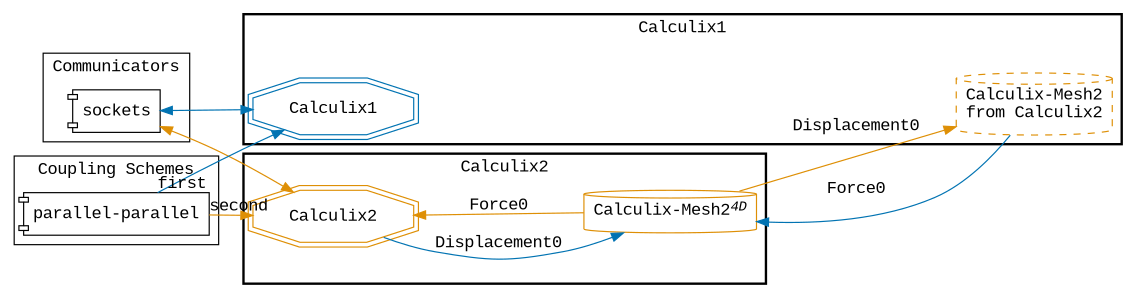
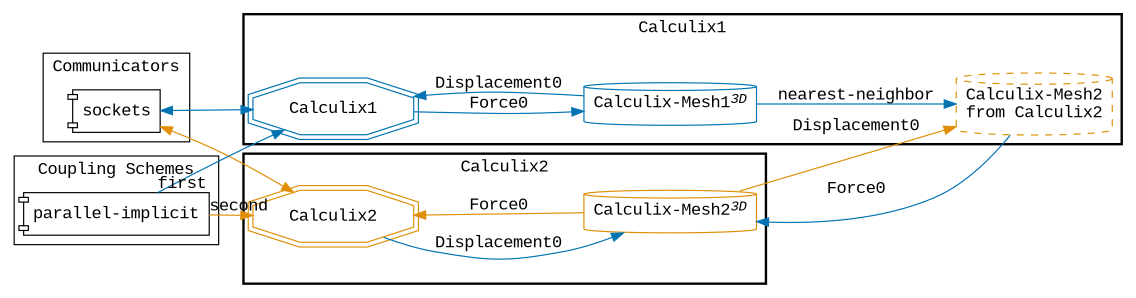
none -> (670, 104)
(739, 210) -> (739, 210)
(116, 214) -> (116, 214)
